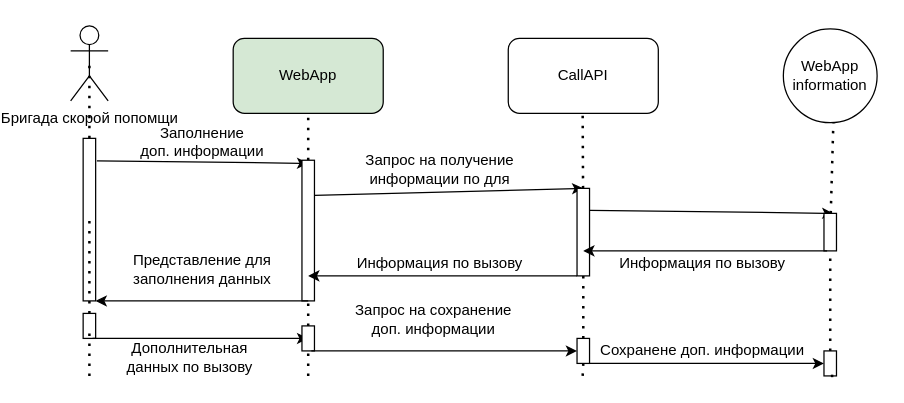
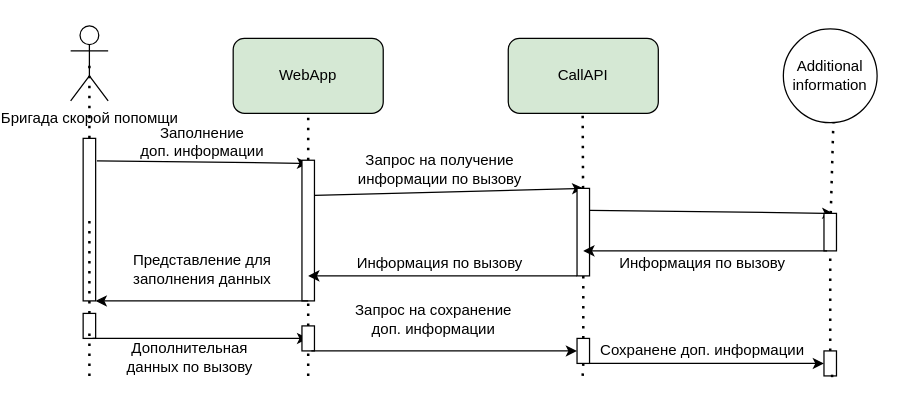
(583, 76) -> (583, 76)
(830, 76) -> (830, 76)
(440, 169) -> (440, 169)
